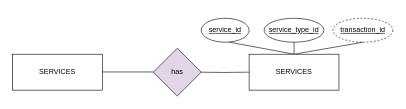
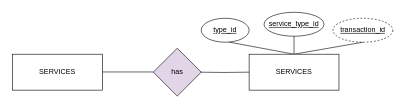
(225, 30) -> (225, 30)
(294, 30) -> (294, 24)
